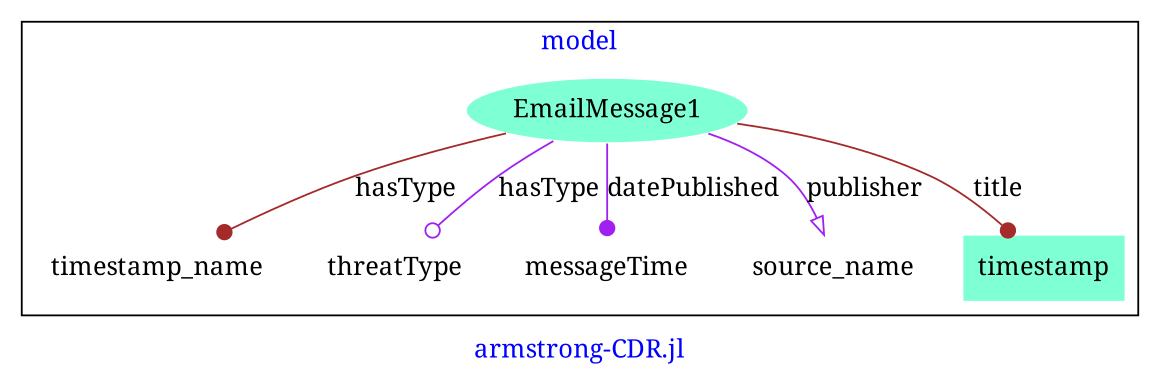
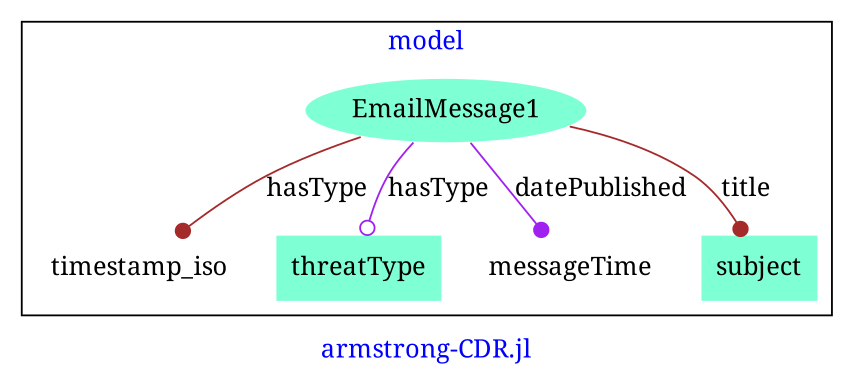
(158, 268) -> (140, 268)
(395, 268) -> (359, 268)
(834, 268) -> none
(1044, 268) -> (759, 268)
